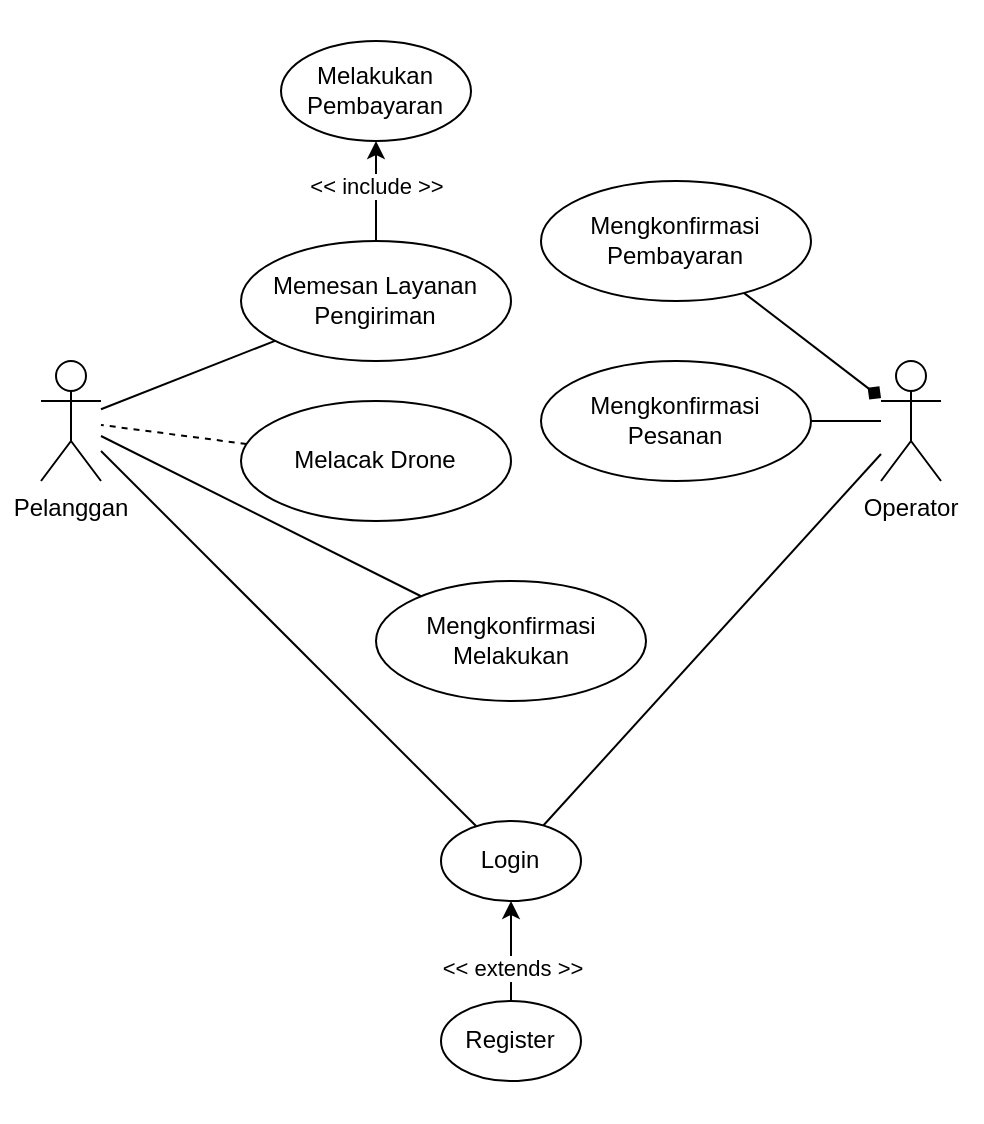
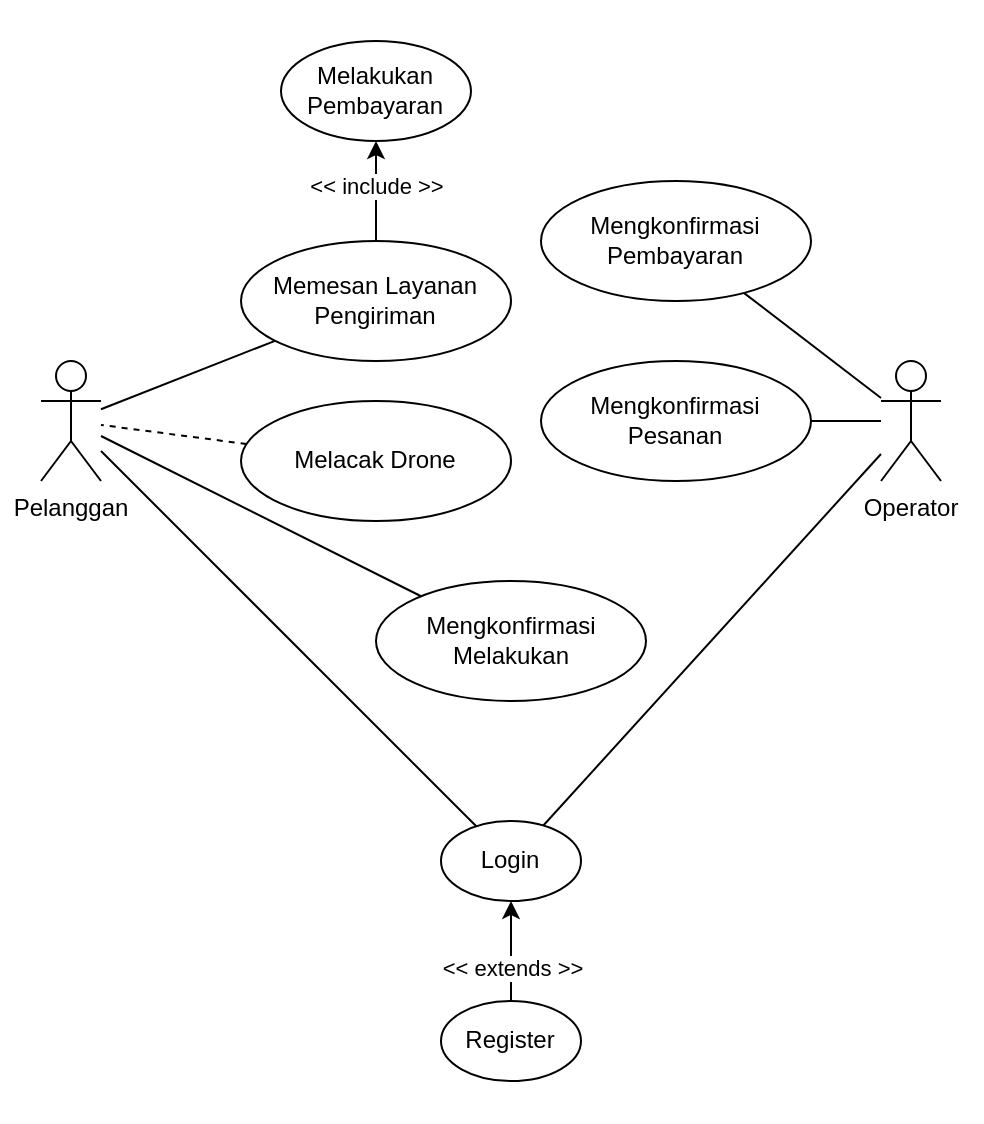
(868, 388) -> (874, 393)
